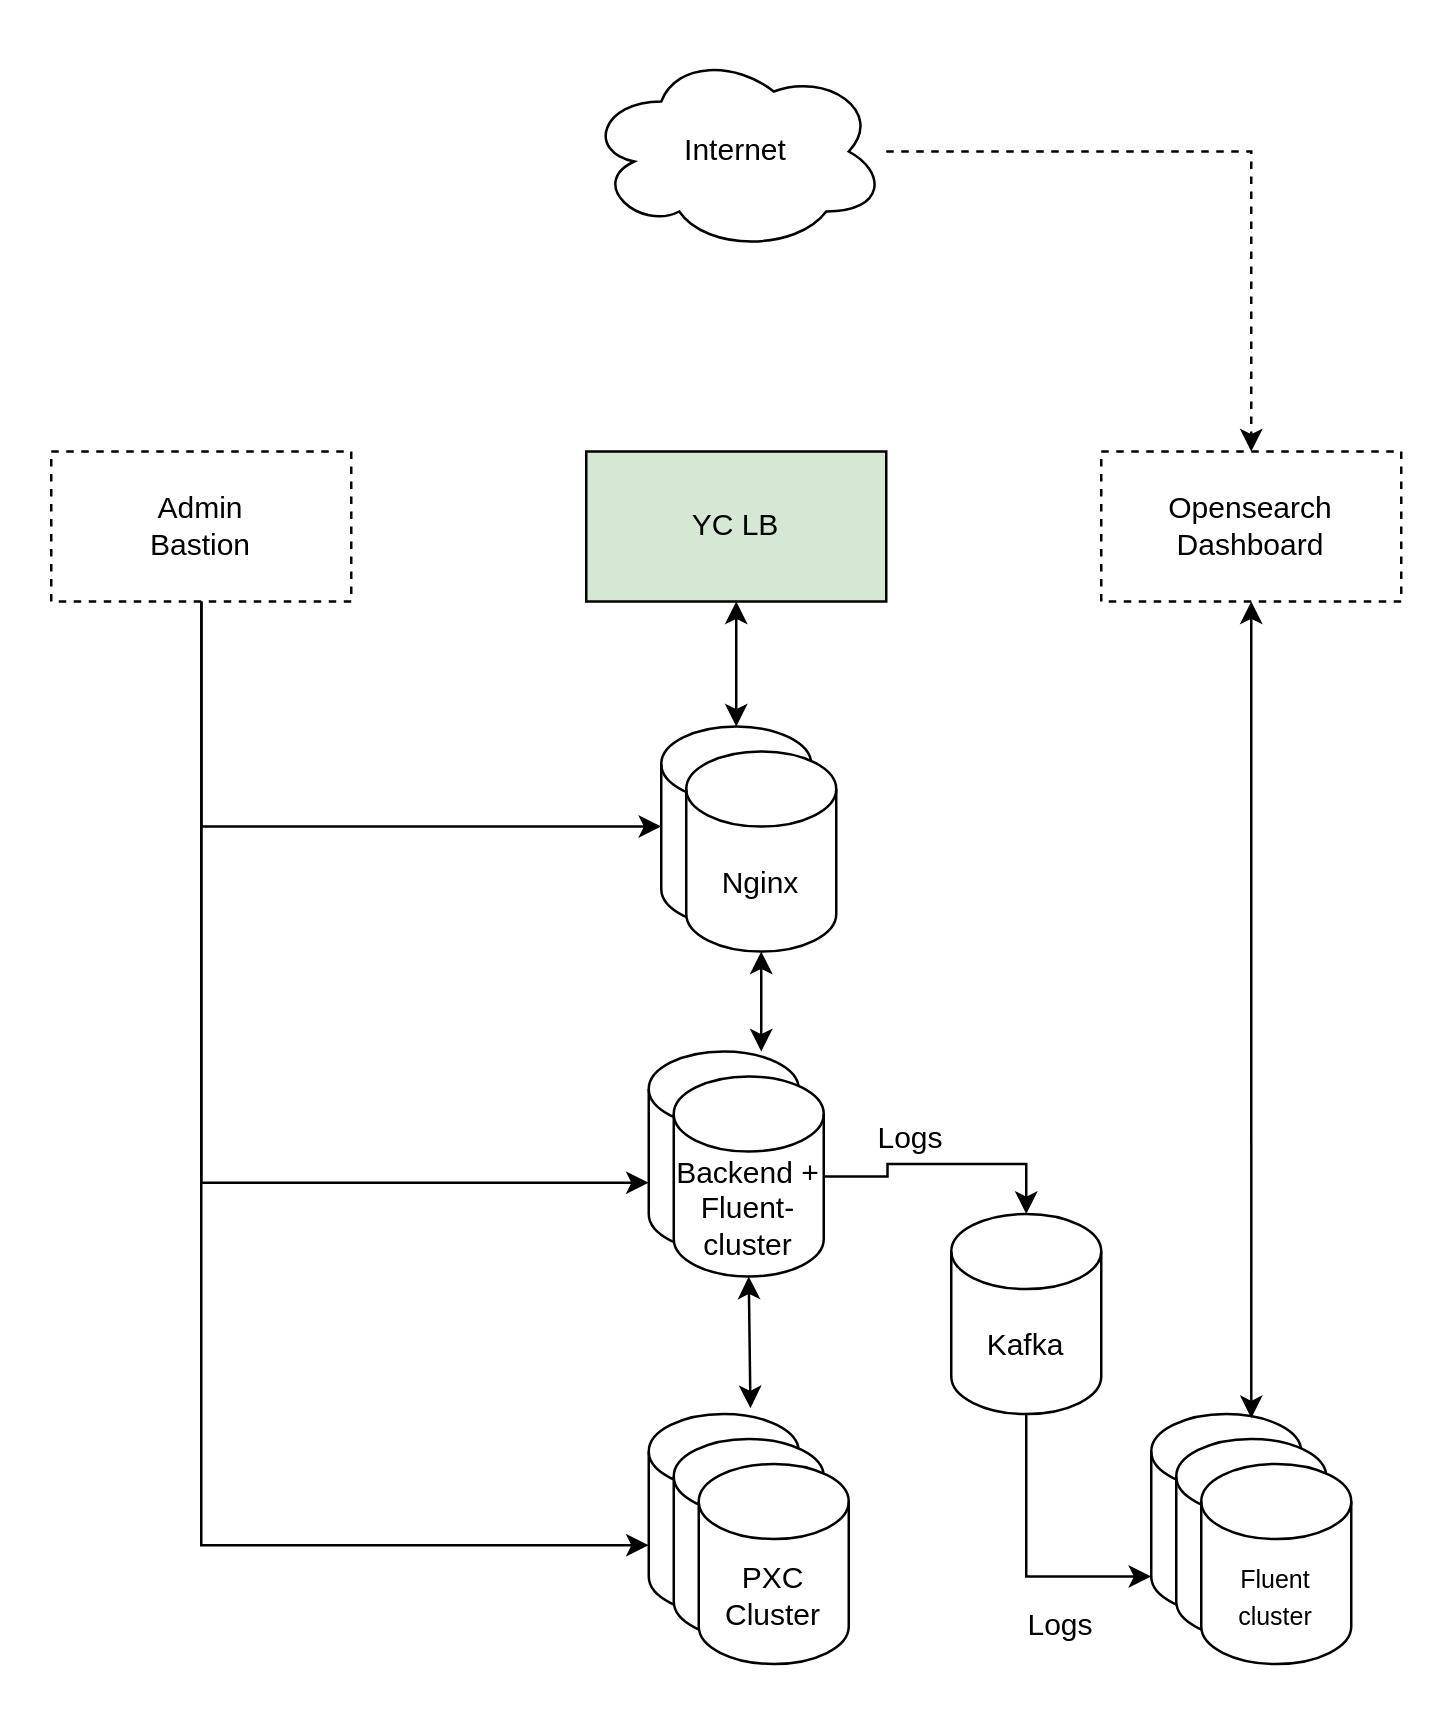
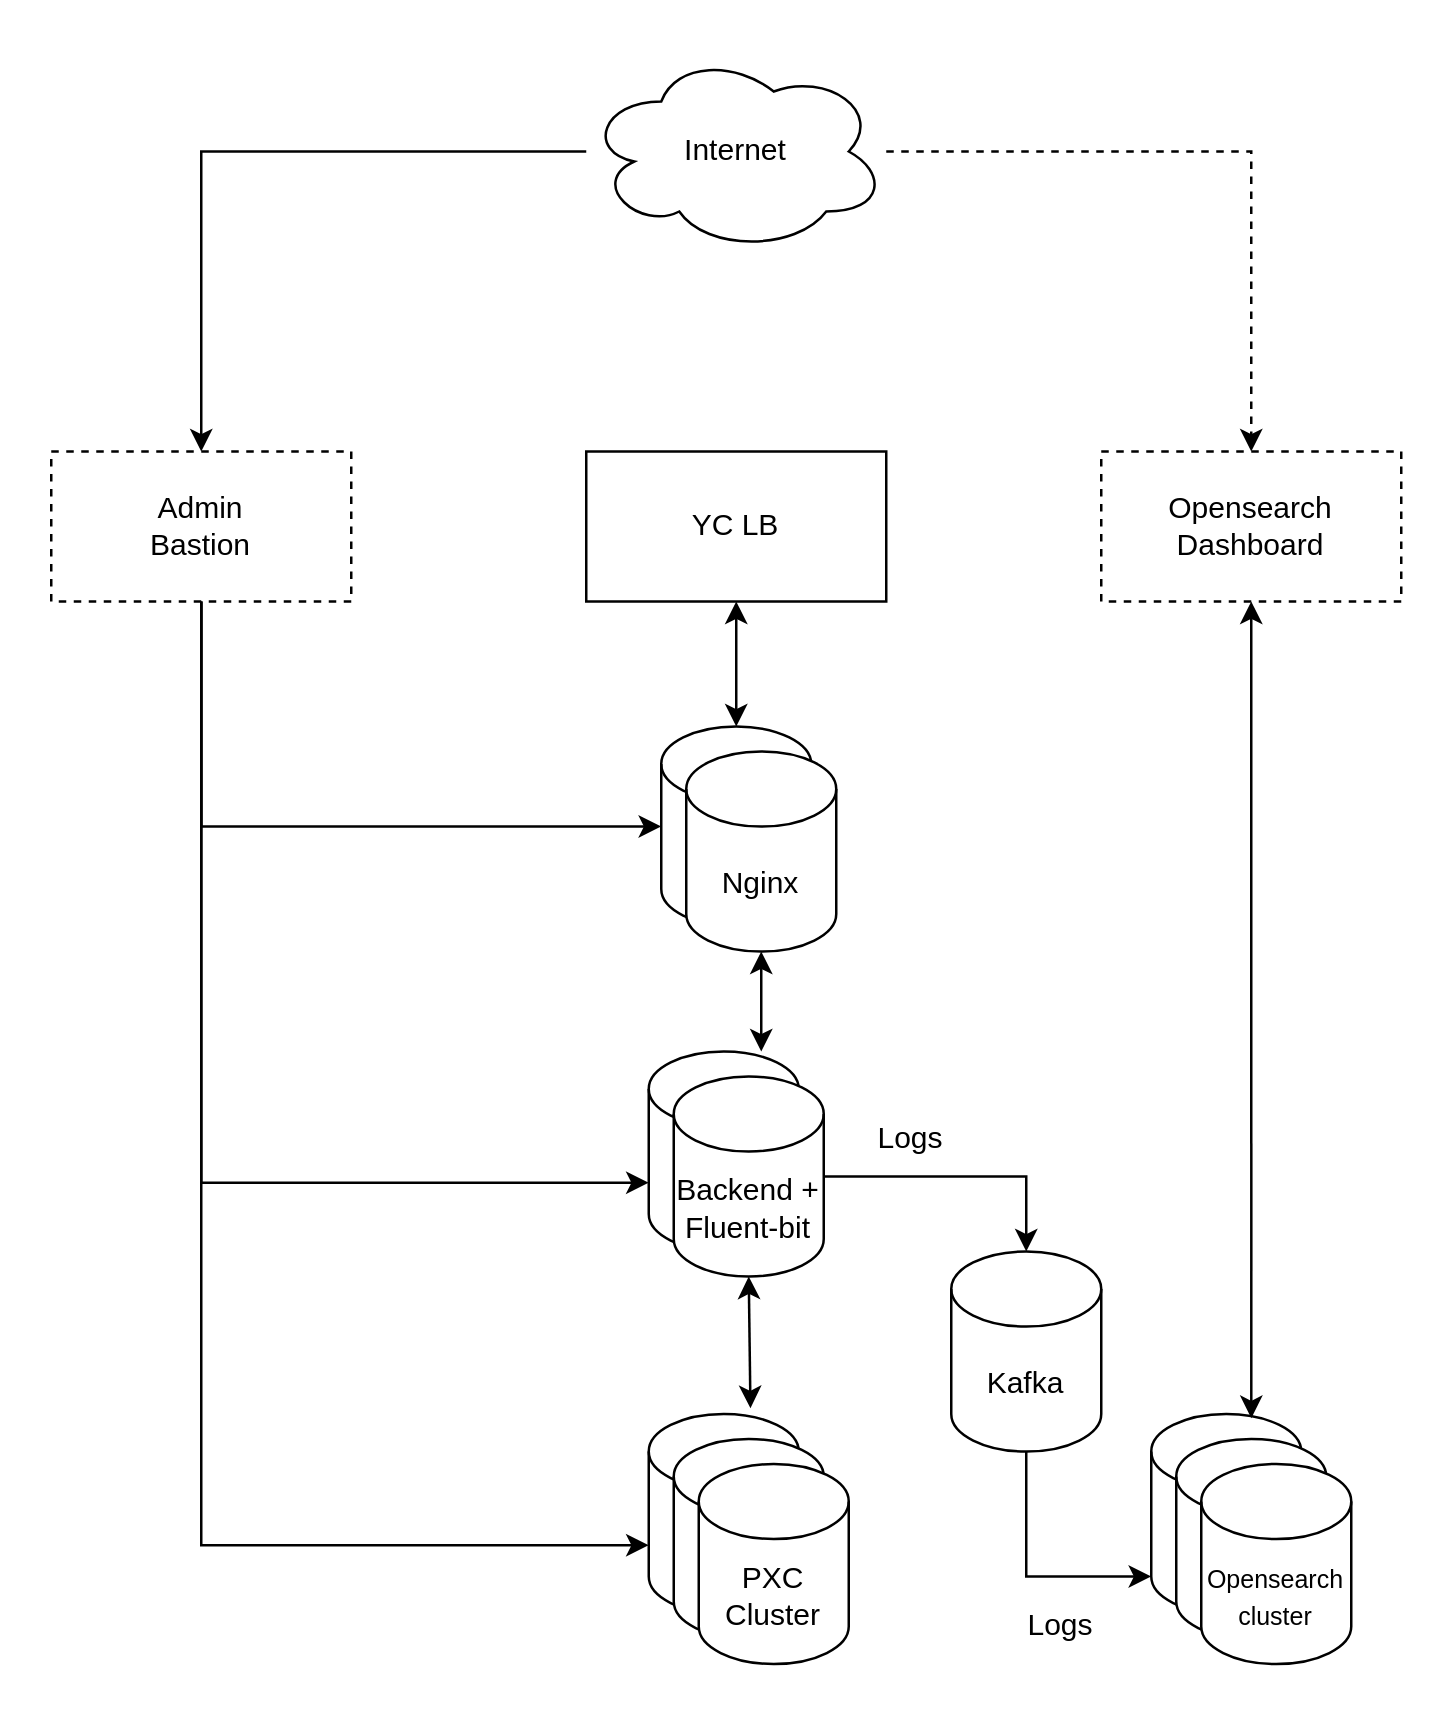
none -> (252, 151)
(736, 526) -> (736, 526)
(749, 1209) -> (749, 1209)
(1026, 1314) -> (1026, 1351)
(1276, 1596) -> (1276, 1596)
